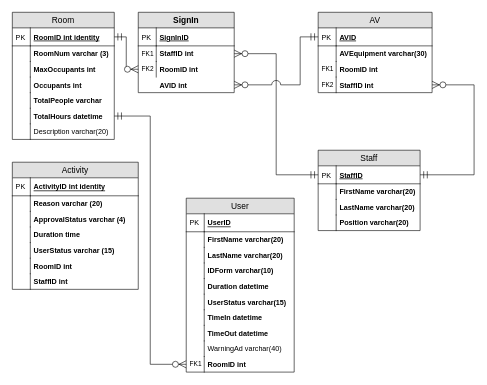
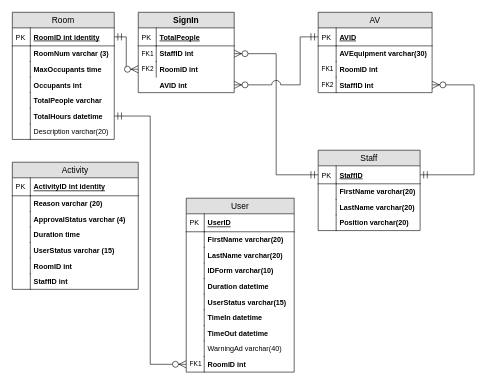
(175, 37) -> (180, 37)
(64, 70) -> (66, 70)
